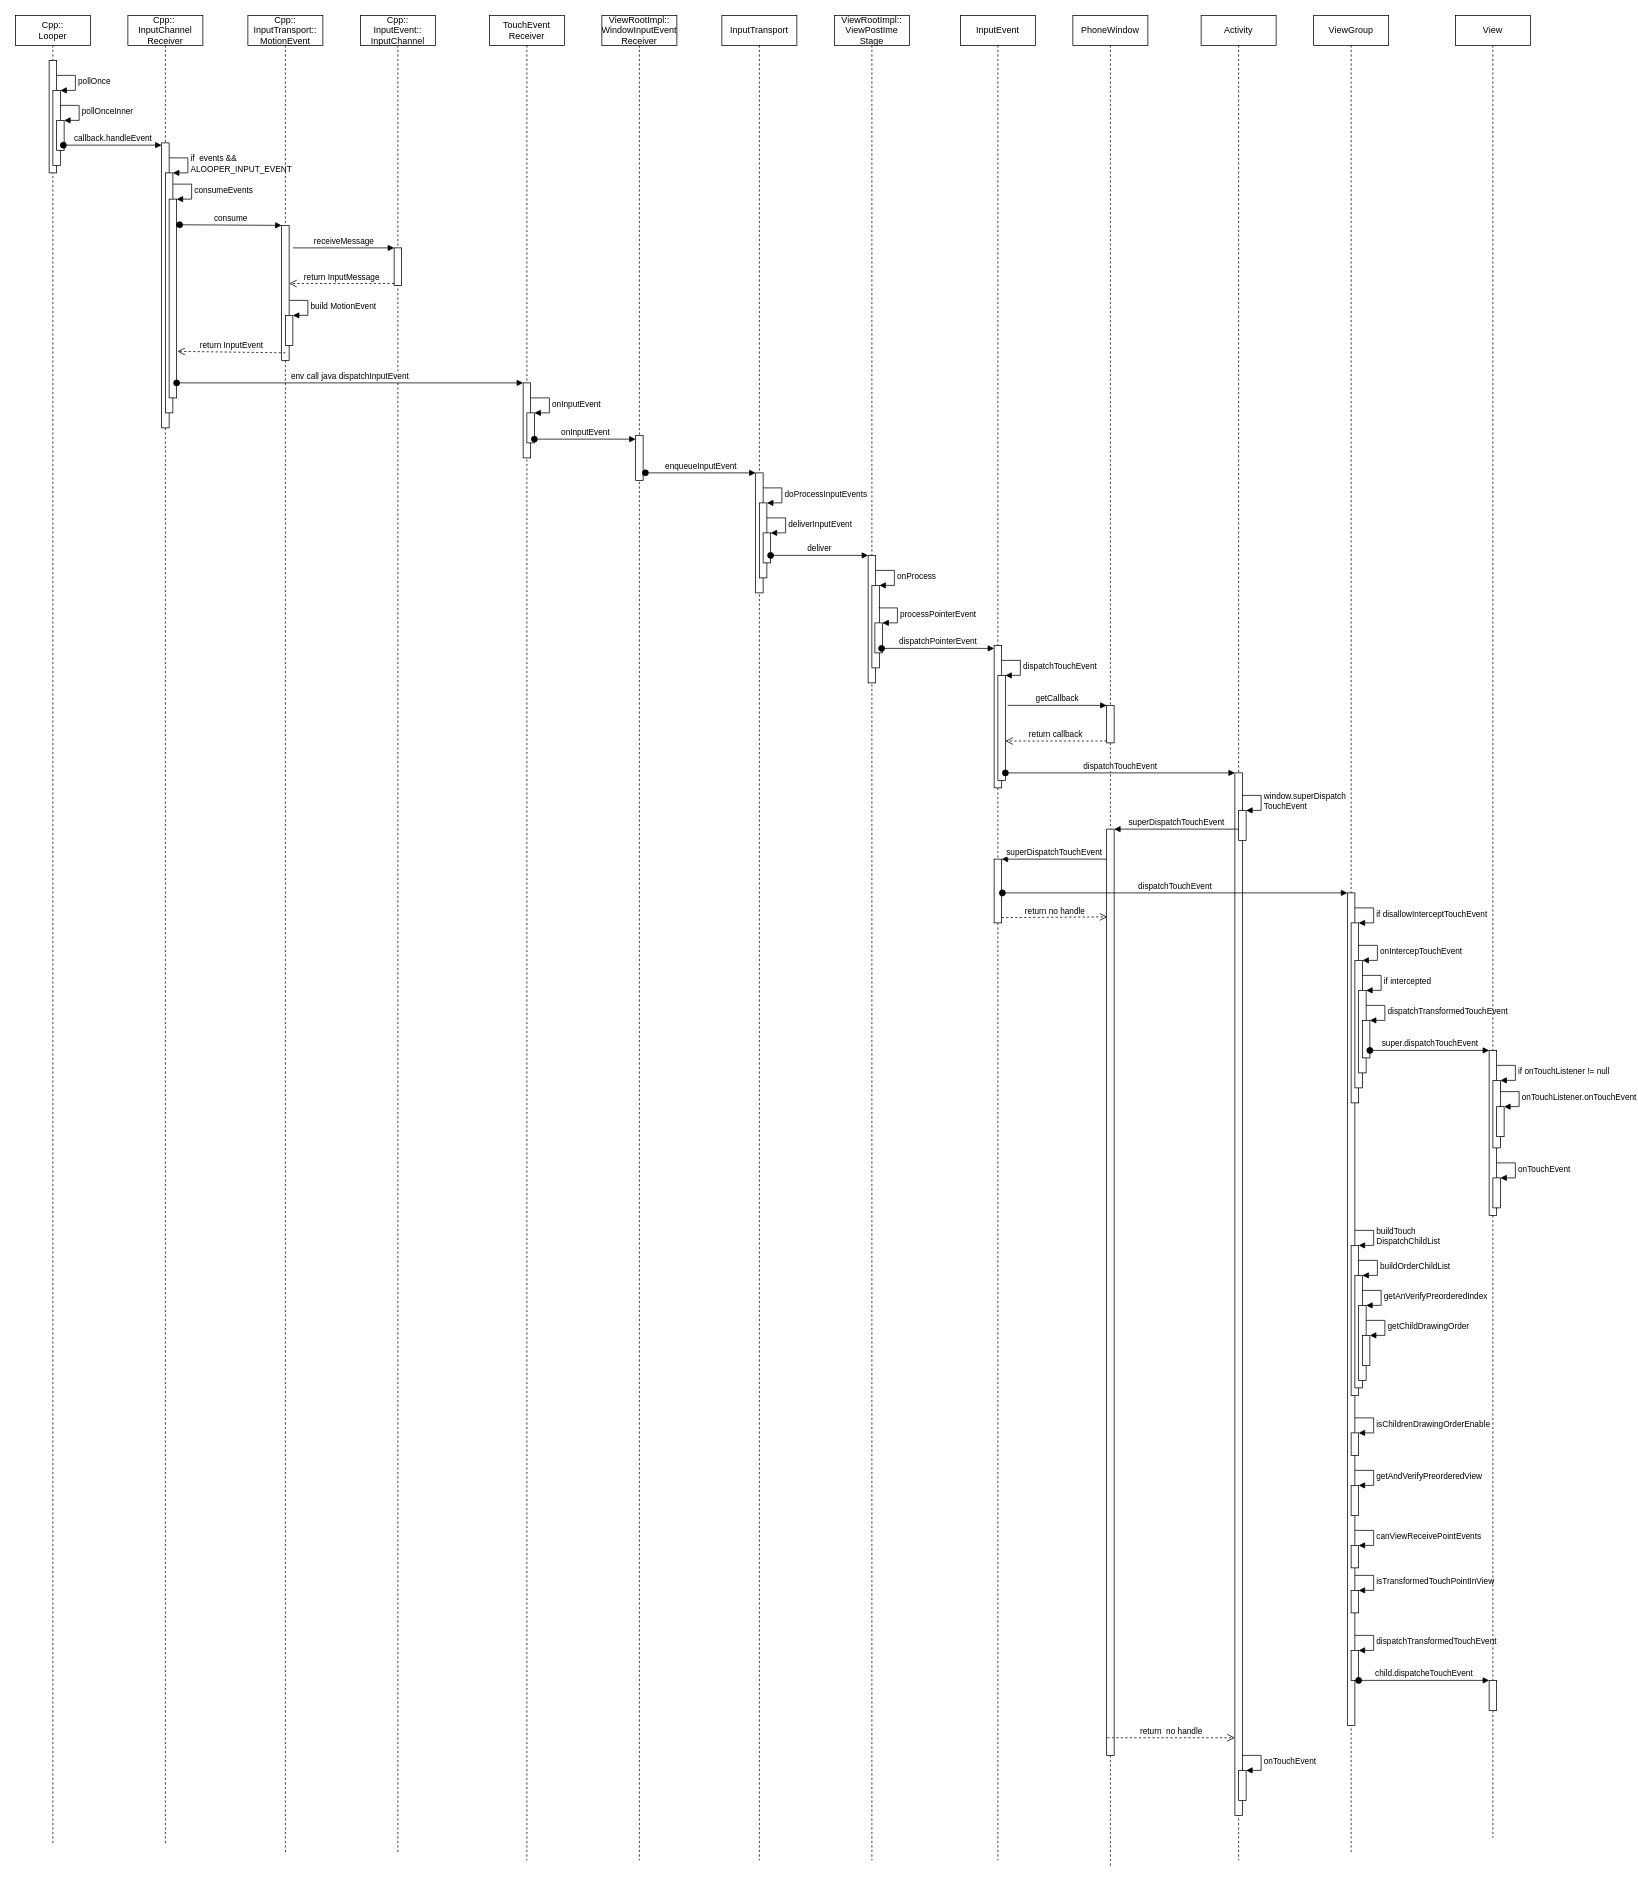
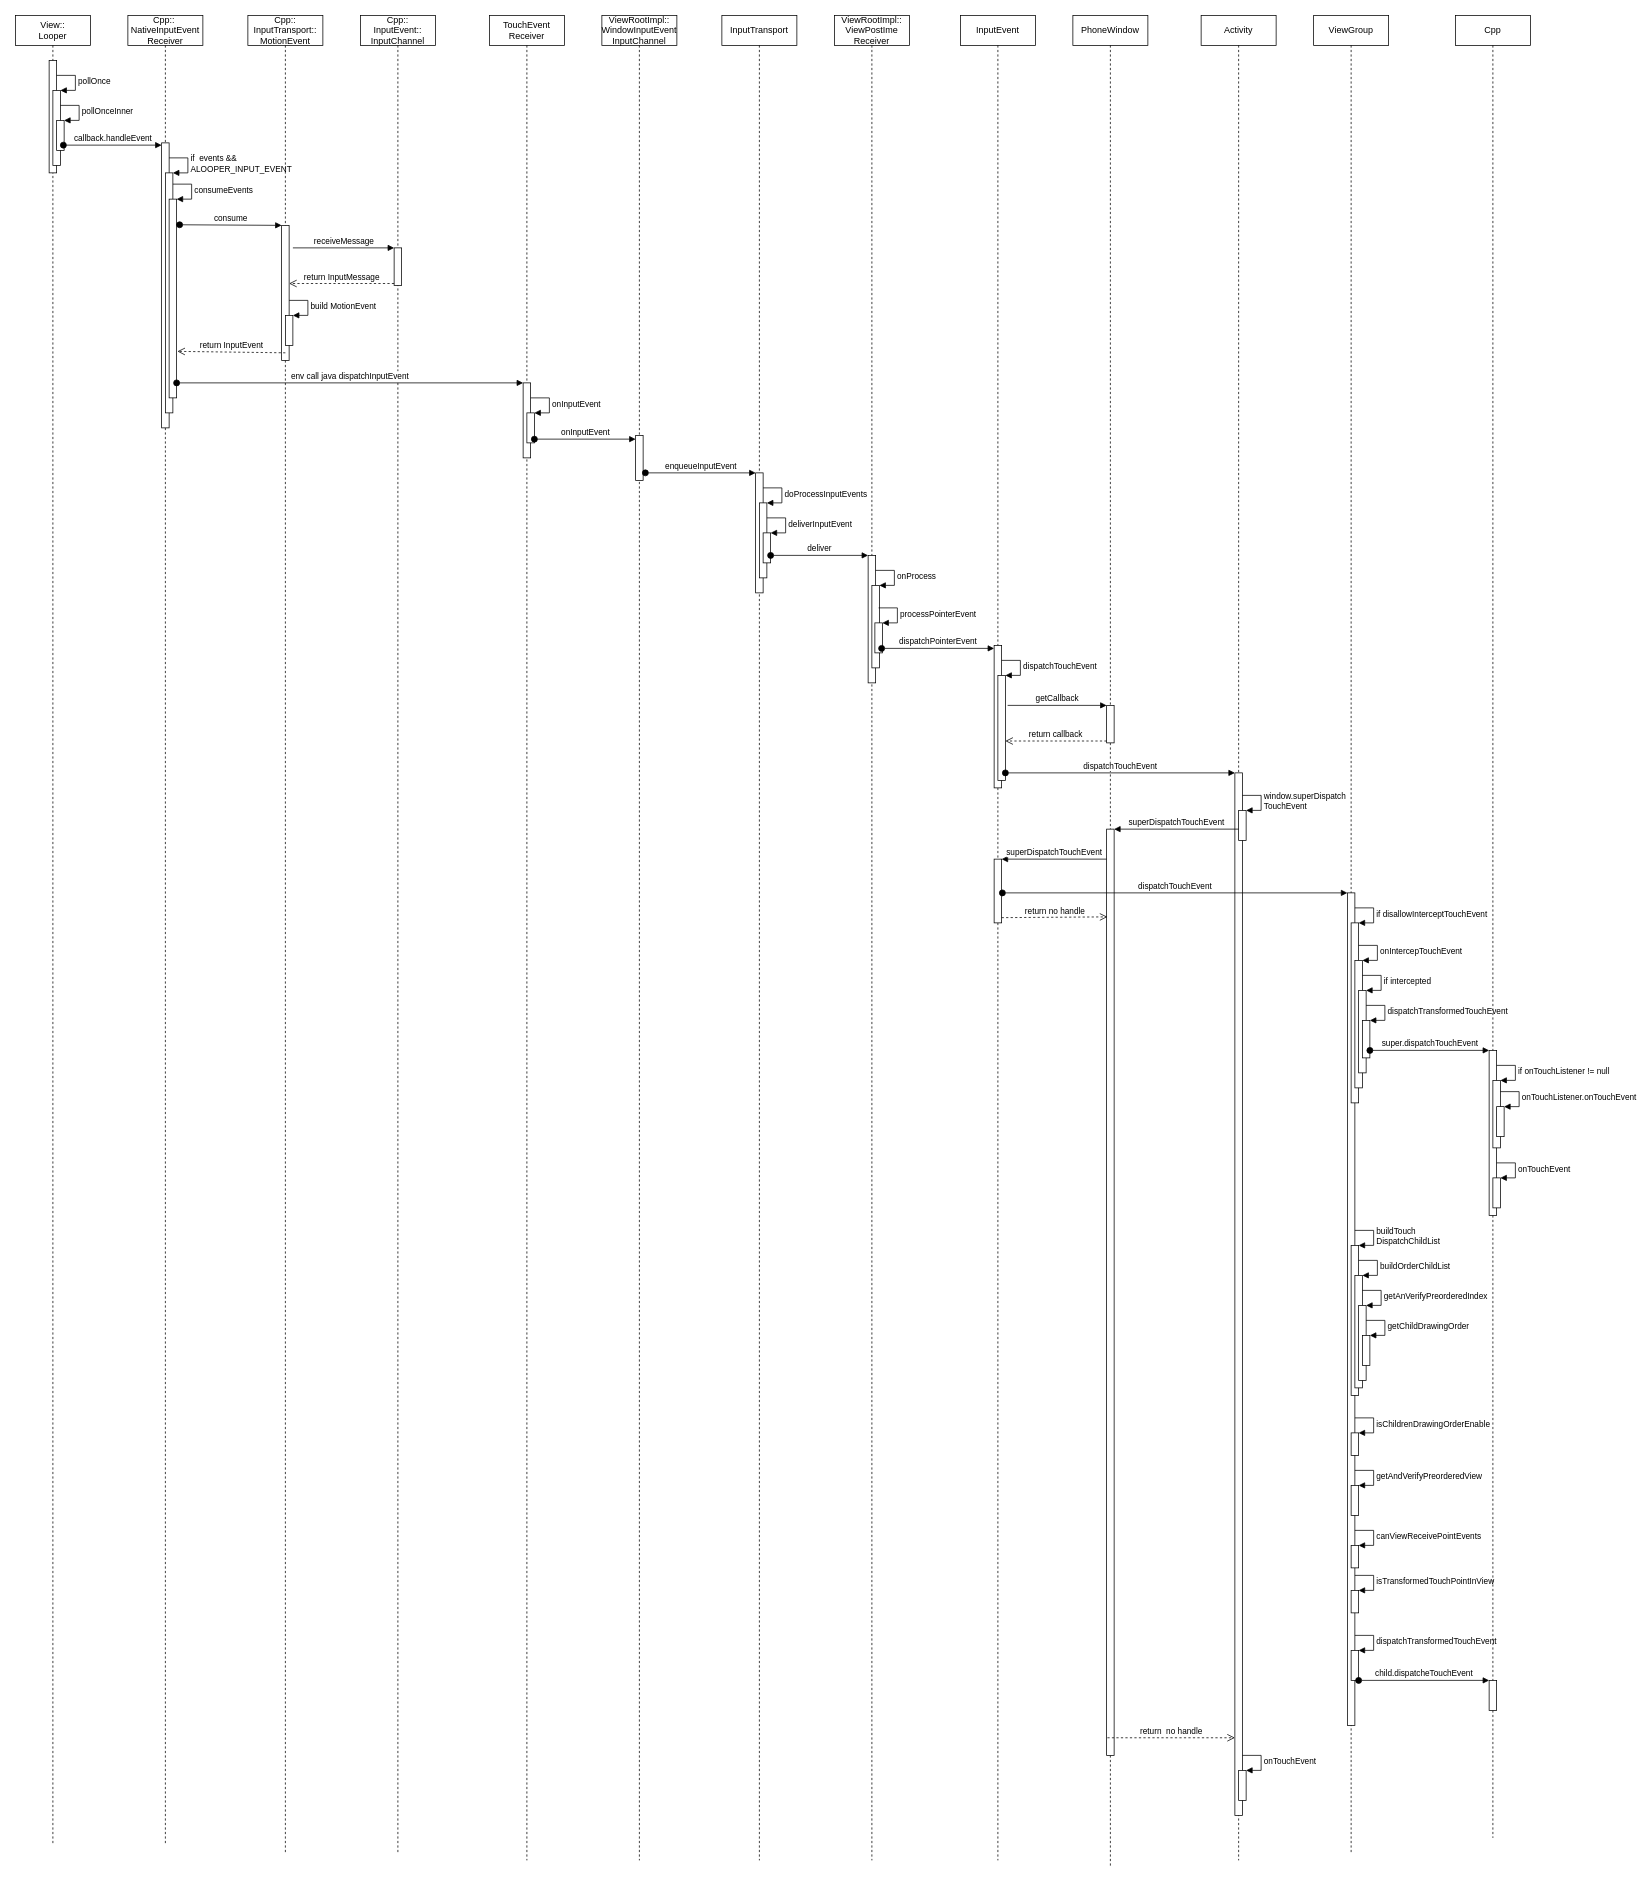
(53, 30) -> (53, 30)
(165, 30) -> (165, 30)
(639, 30) -> (639, 30)
(872, 30) -> (872, 30)
(1493, 30) -> (1493, 30)
